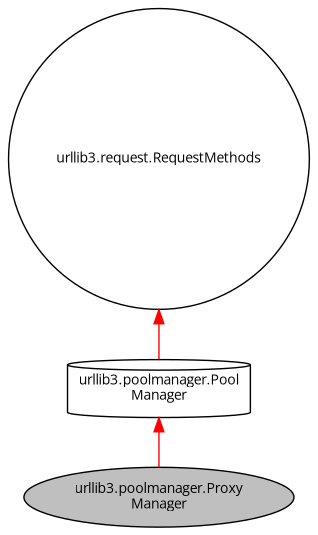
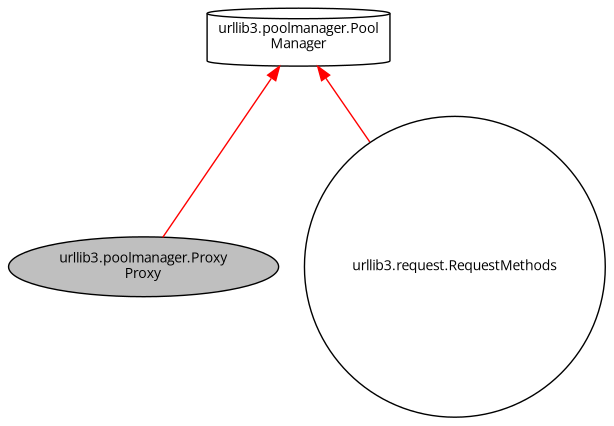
(159, 342) -> (348, 110)
(159, 497) -> (144, 267)
